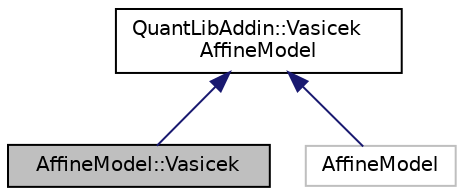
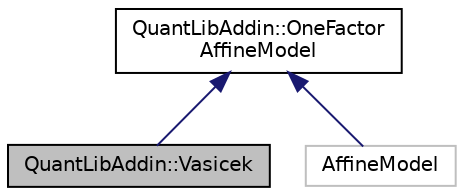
(259, 41) -> (259, 41)
(139, 166) -> (139, 166)
